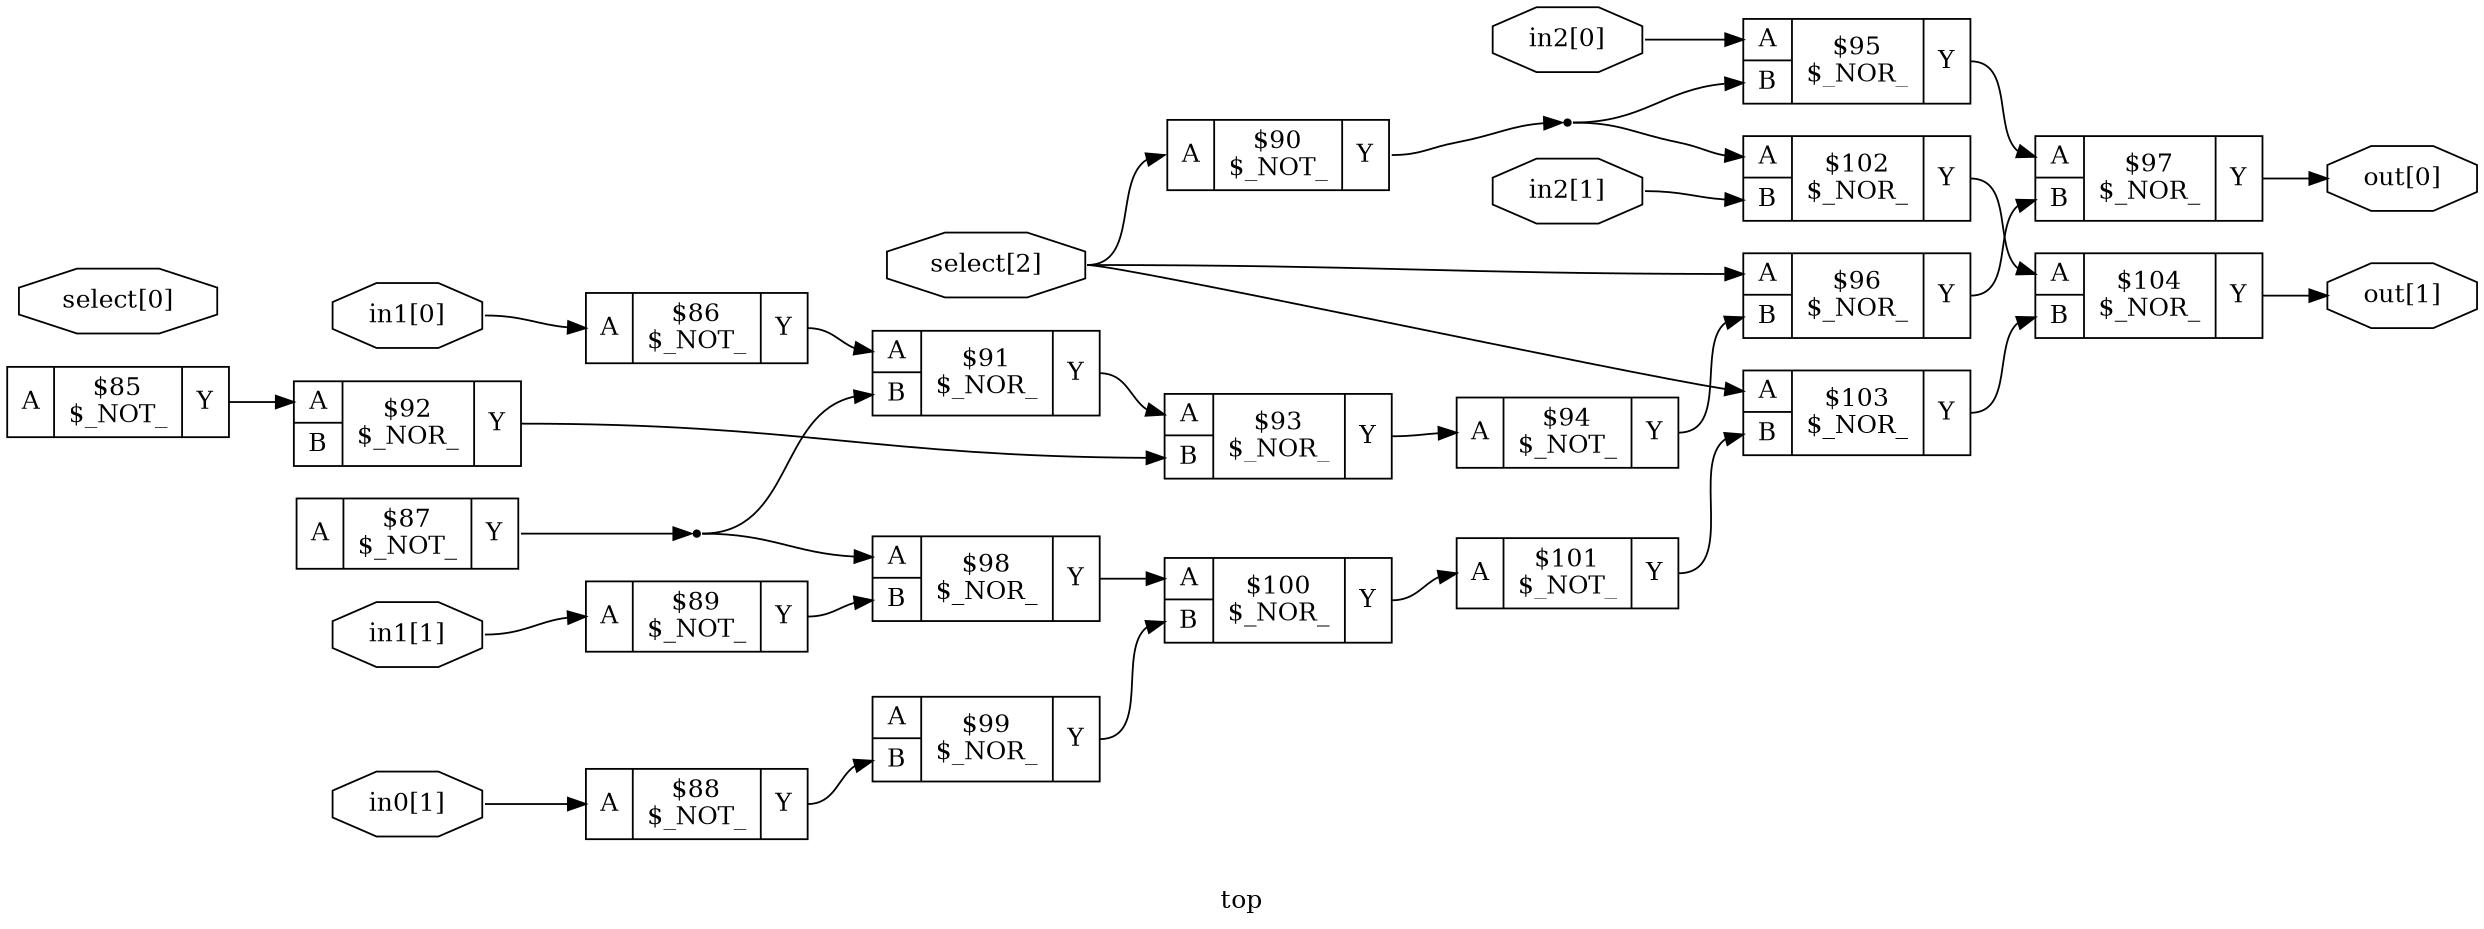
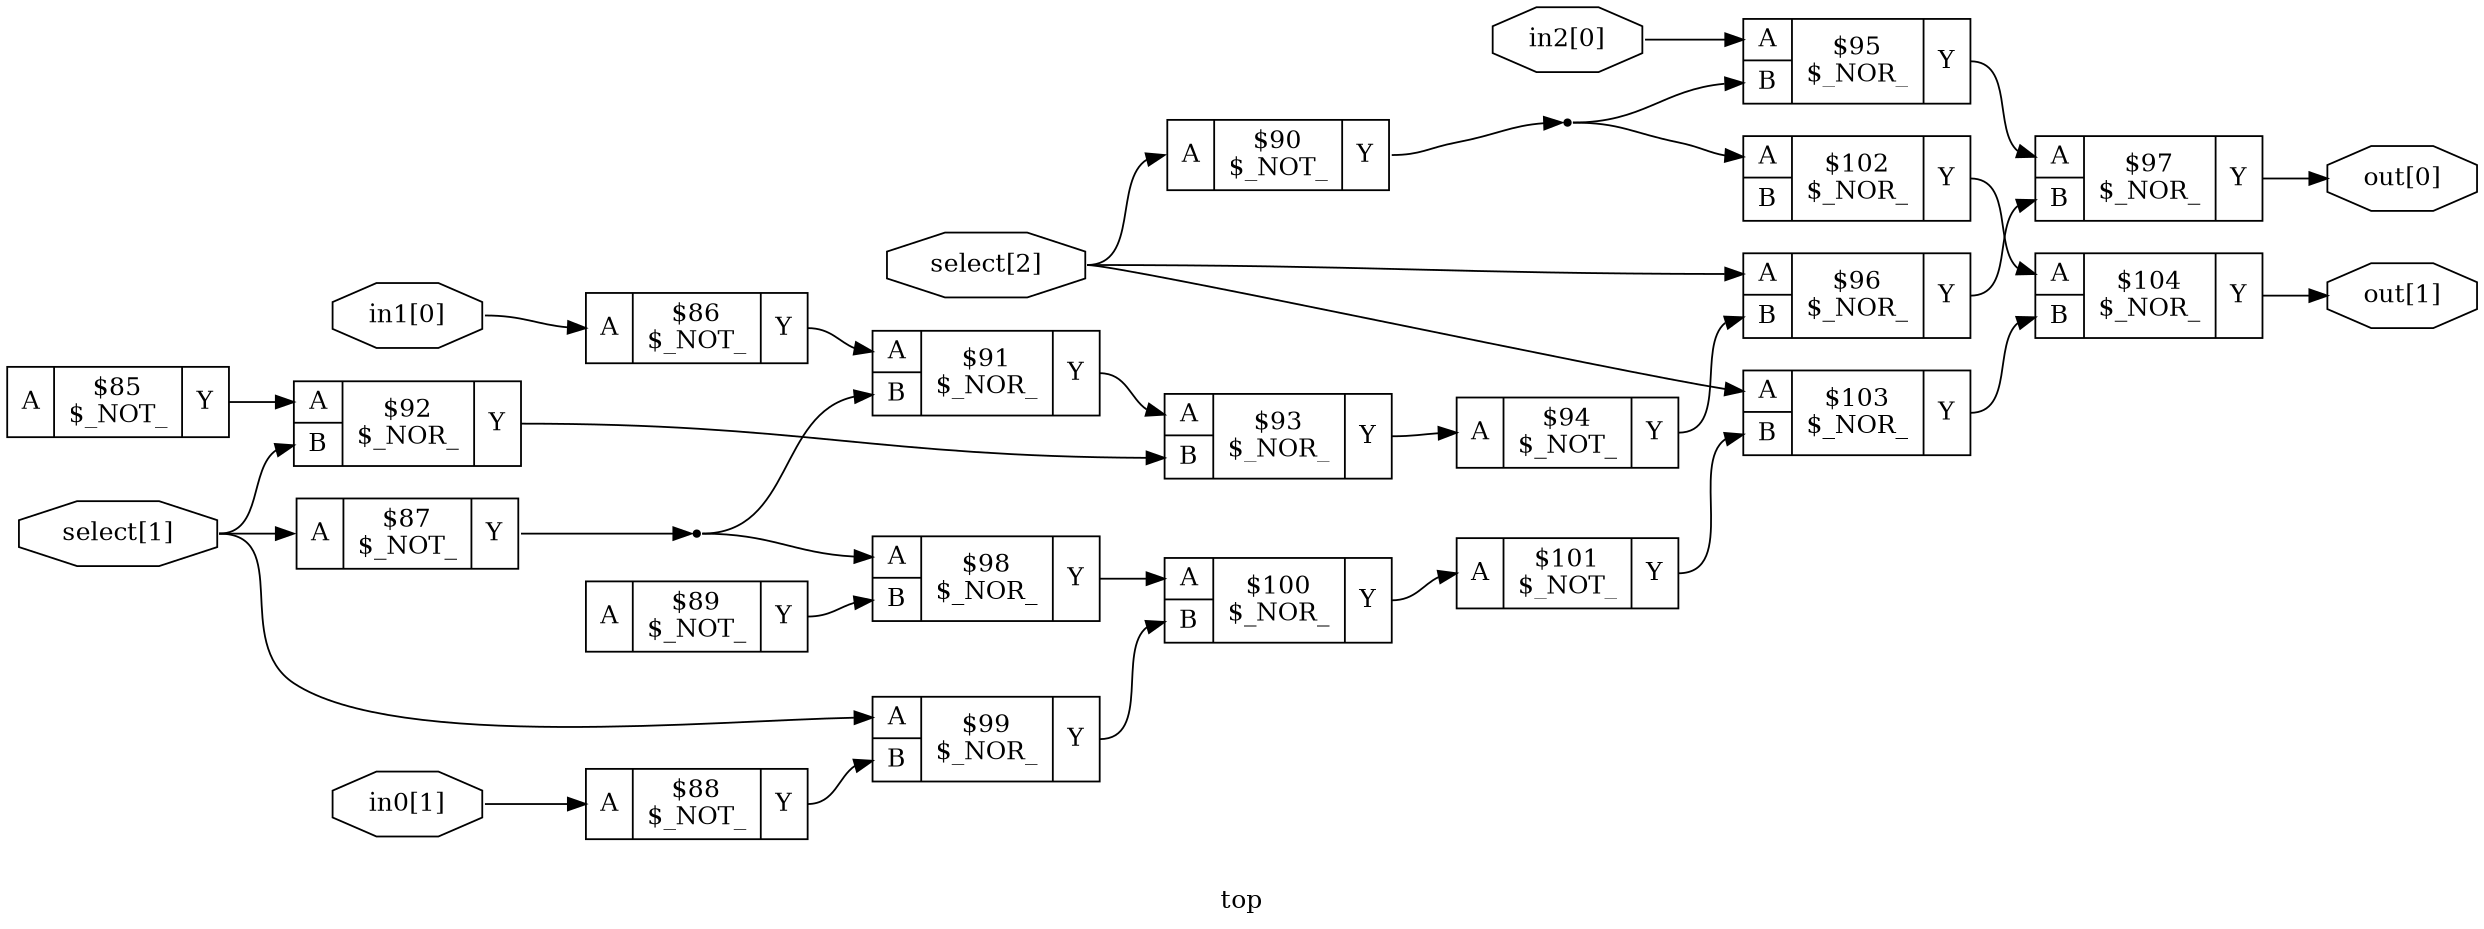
(1568, 191) -> none
(118, 301) -> none
none -> (118, 534)
(407, 635) -> none
